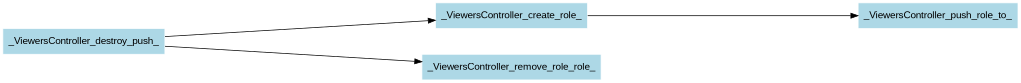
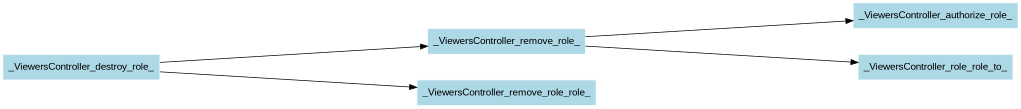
(512, 16) -> (507, 41)
none -> (936, 16)
(938, 16) -> (936, 67)
(84, 41) -> (81, 67)
